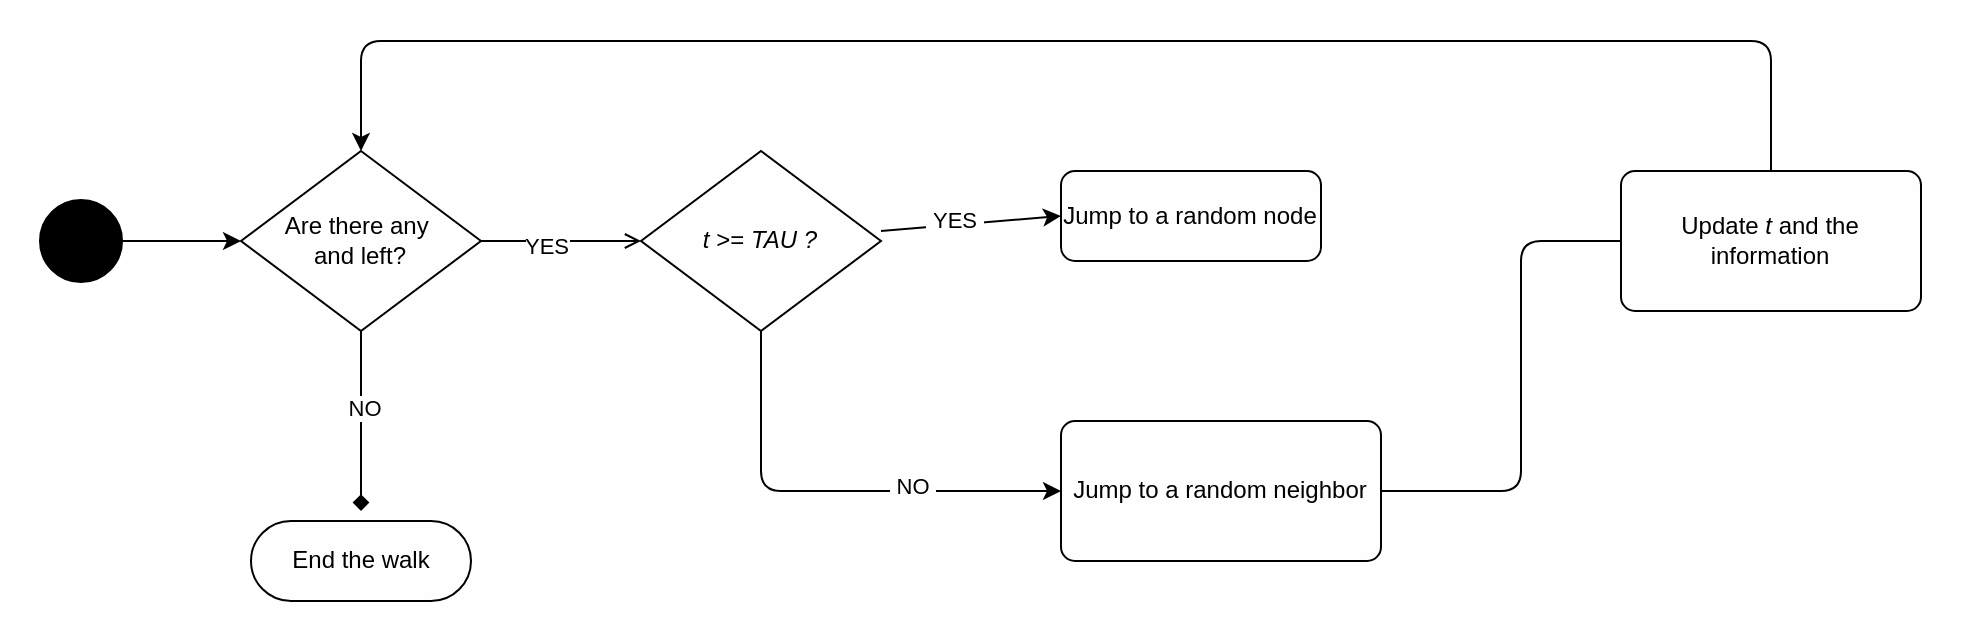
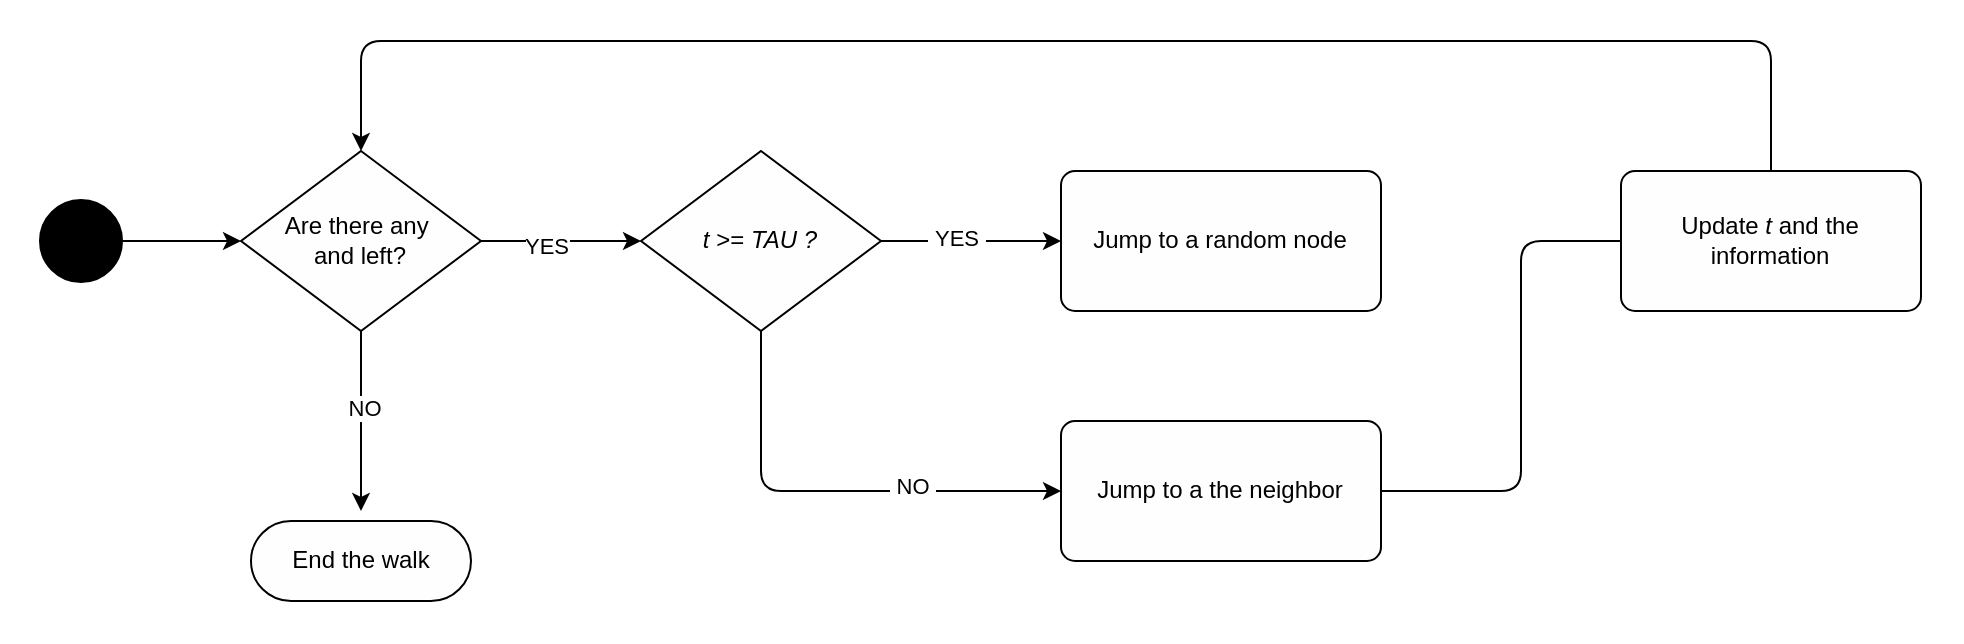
(1191, 216) -> (1221, 241)
(628, 241) -> (626, 241)
(1221, 491) -> (1221, 491)
(361, 495) -> (361, 496)
